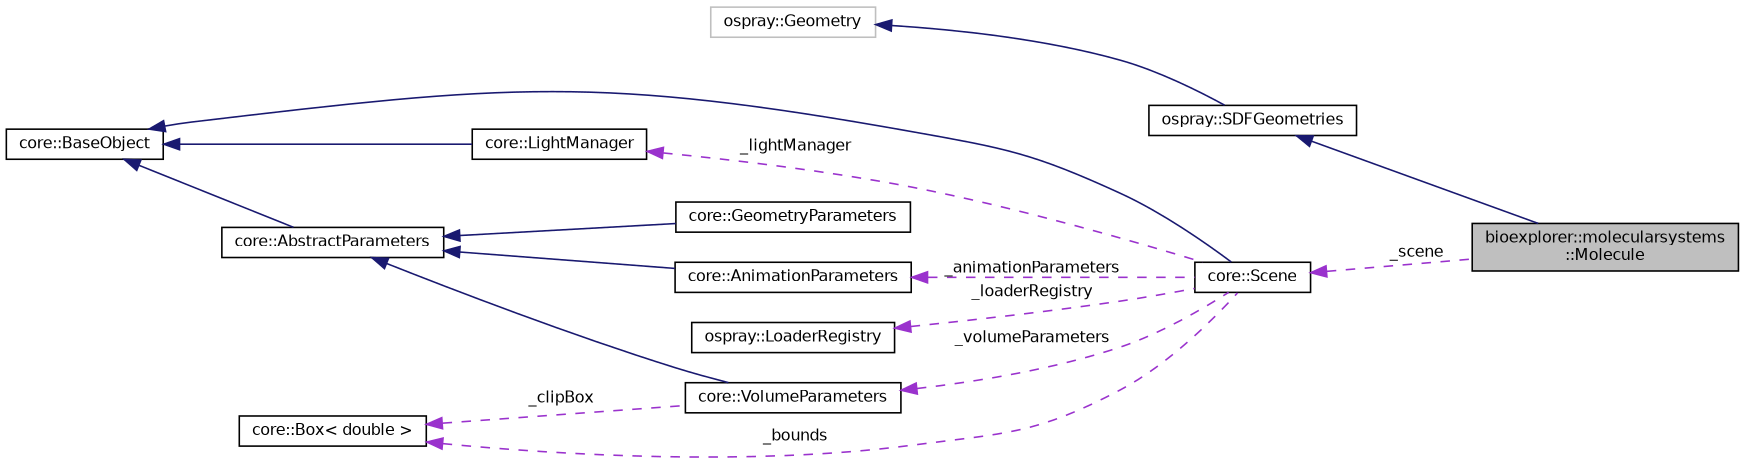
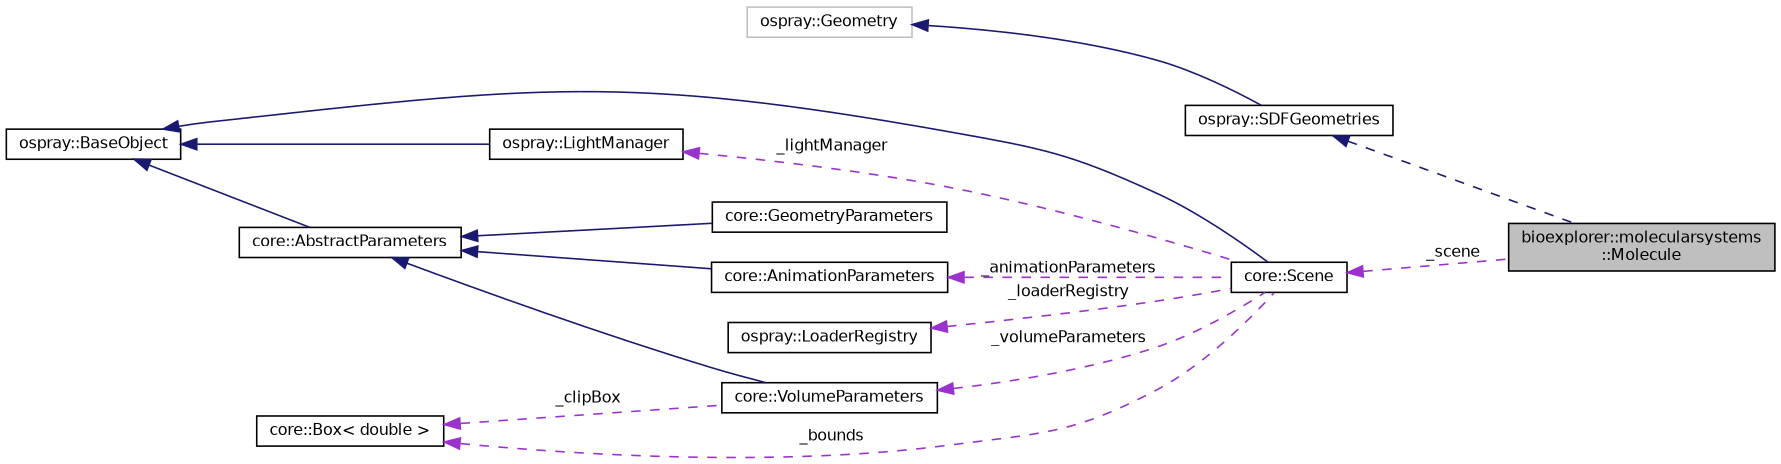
(85, 144) -> (93, 144)
(559, 144) -> (586, 144)
(1425, 182) -> (1461, 182)
